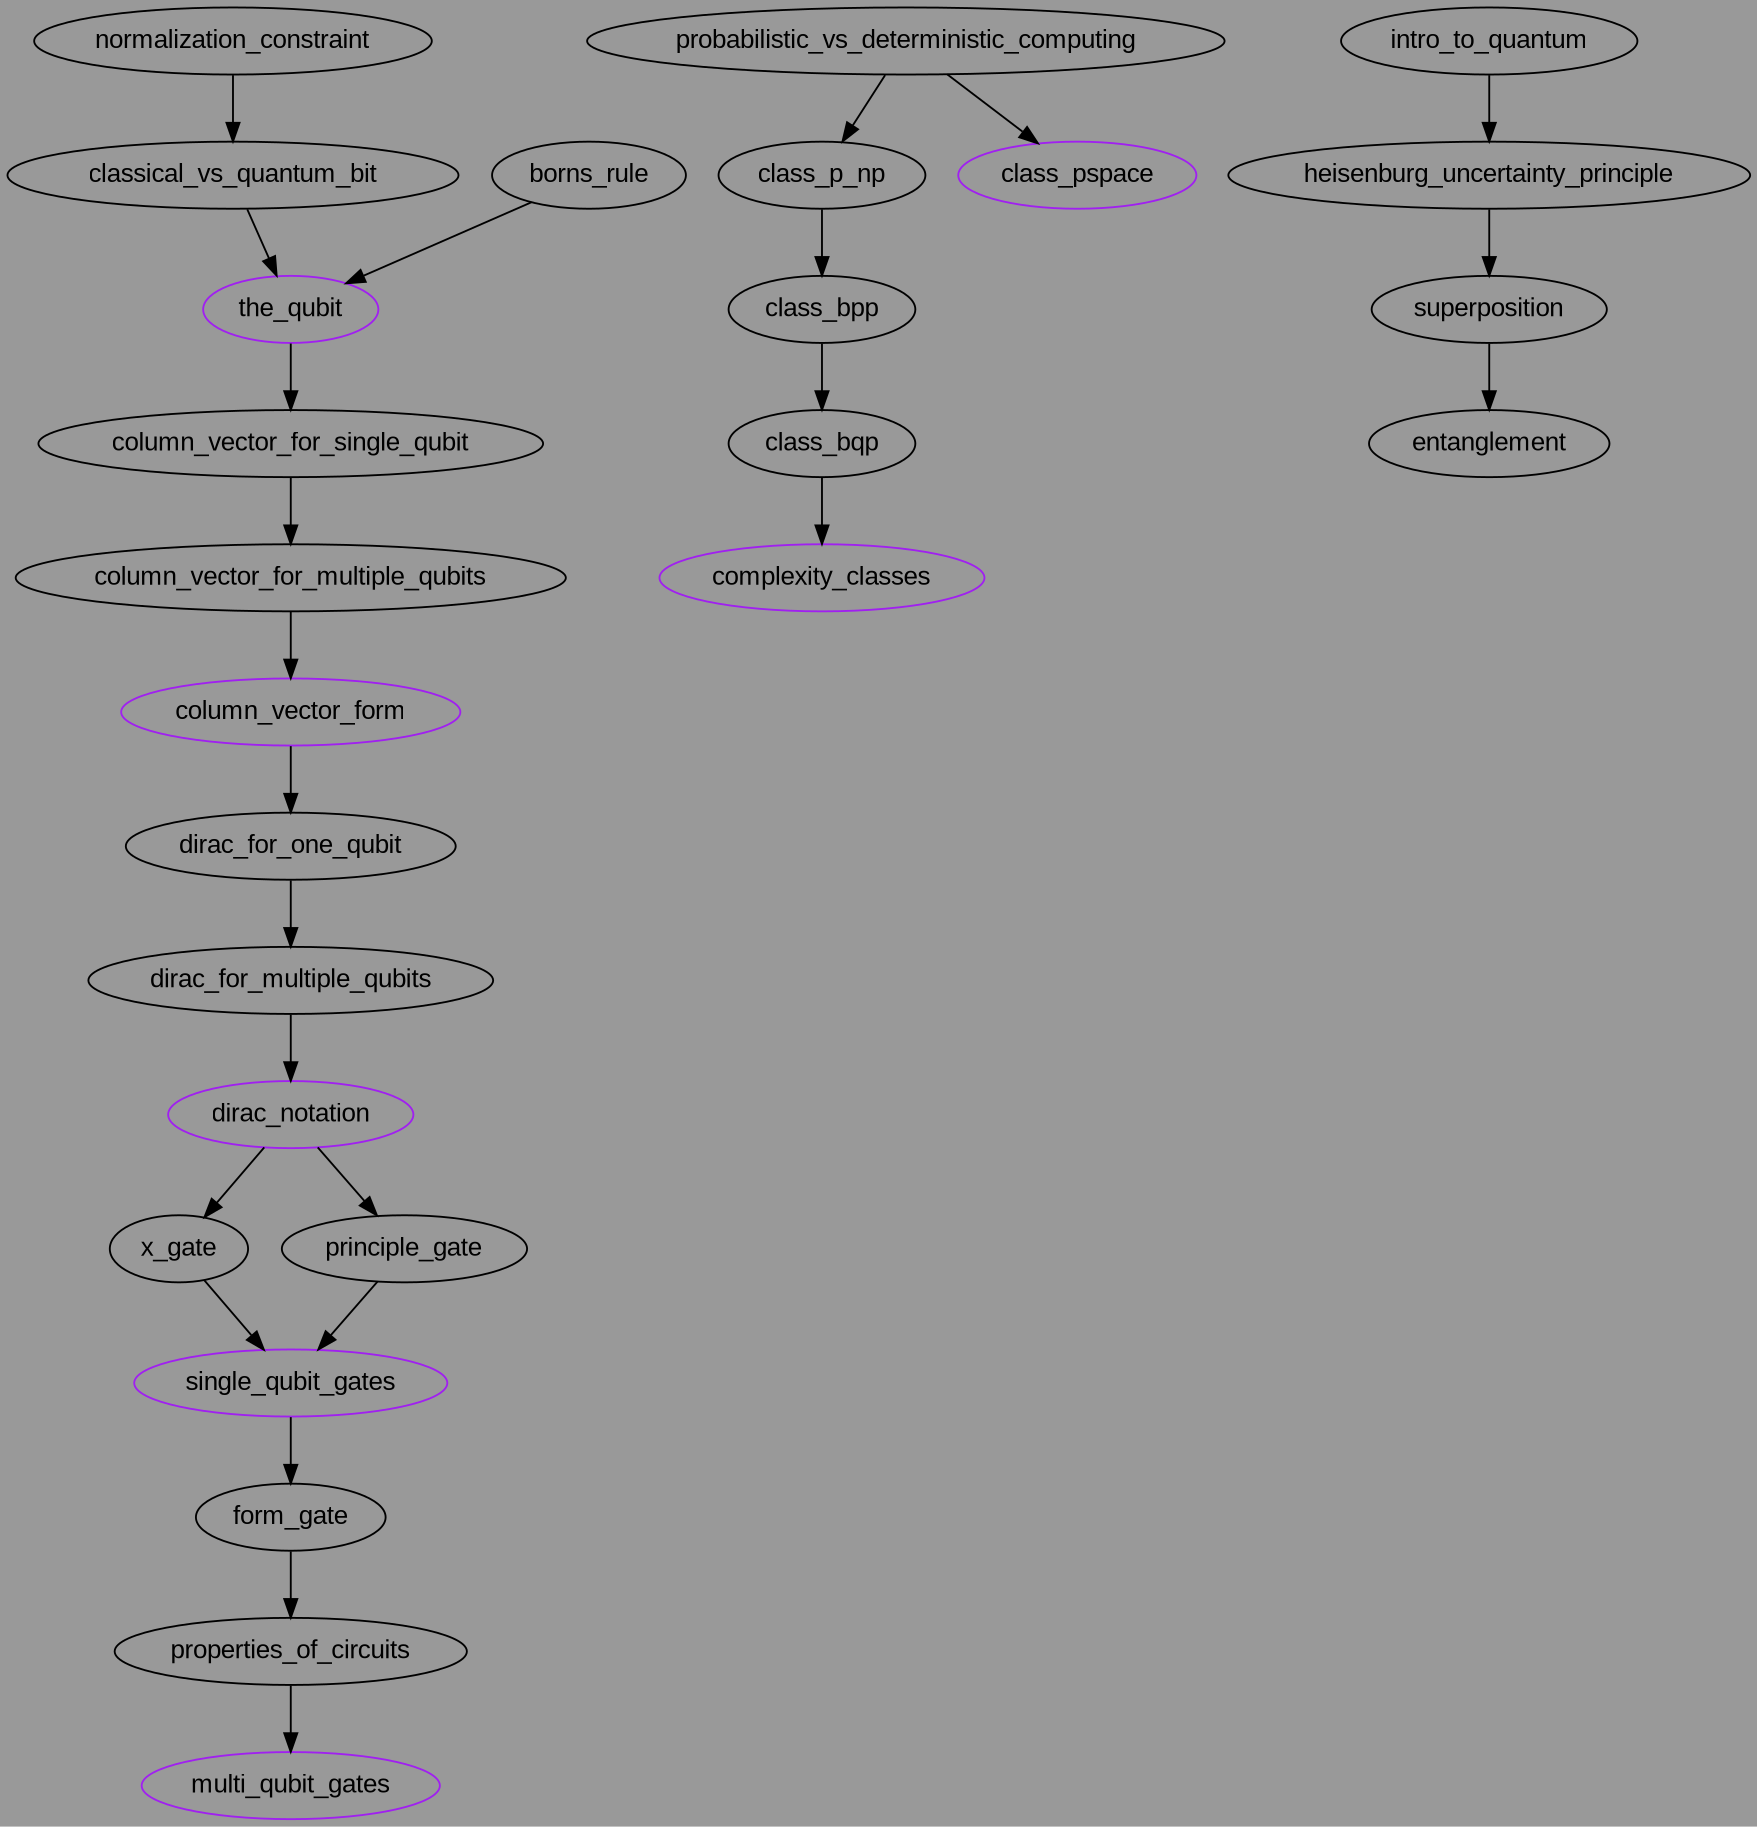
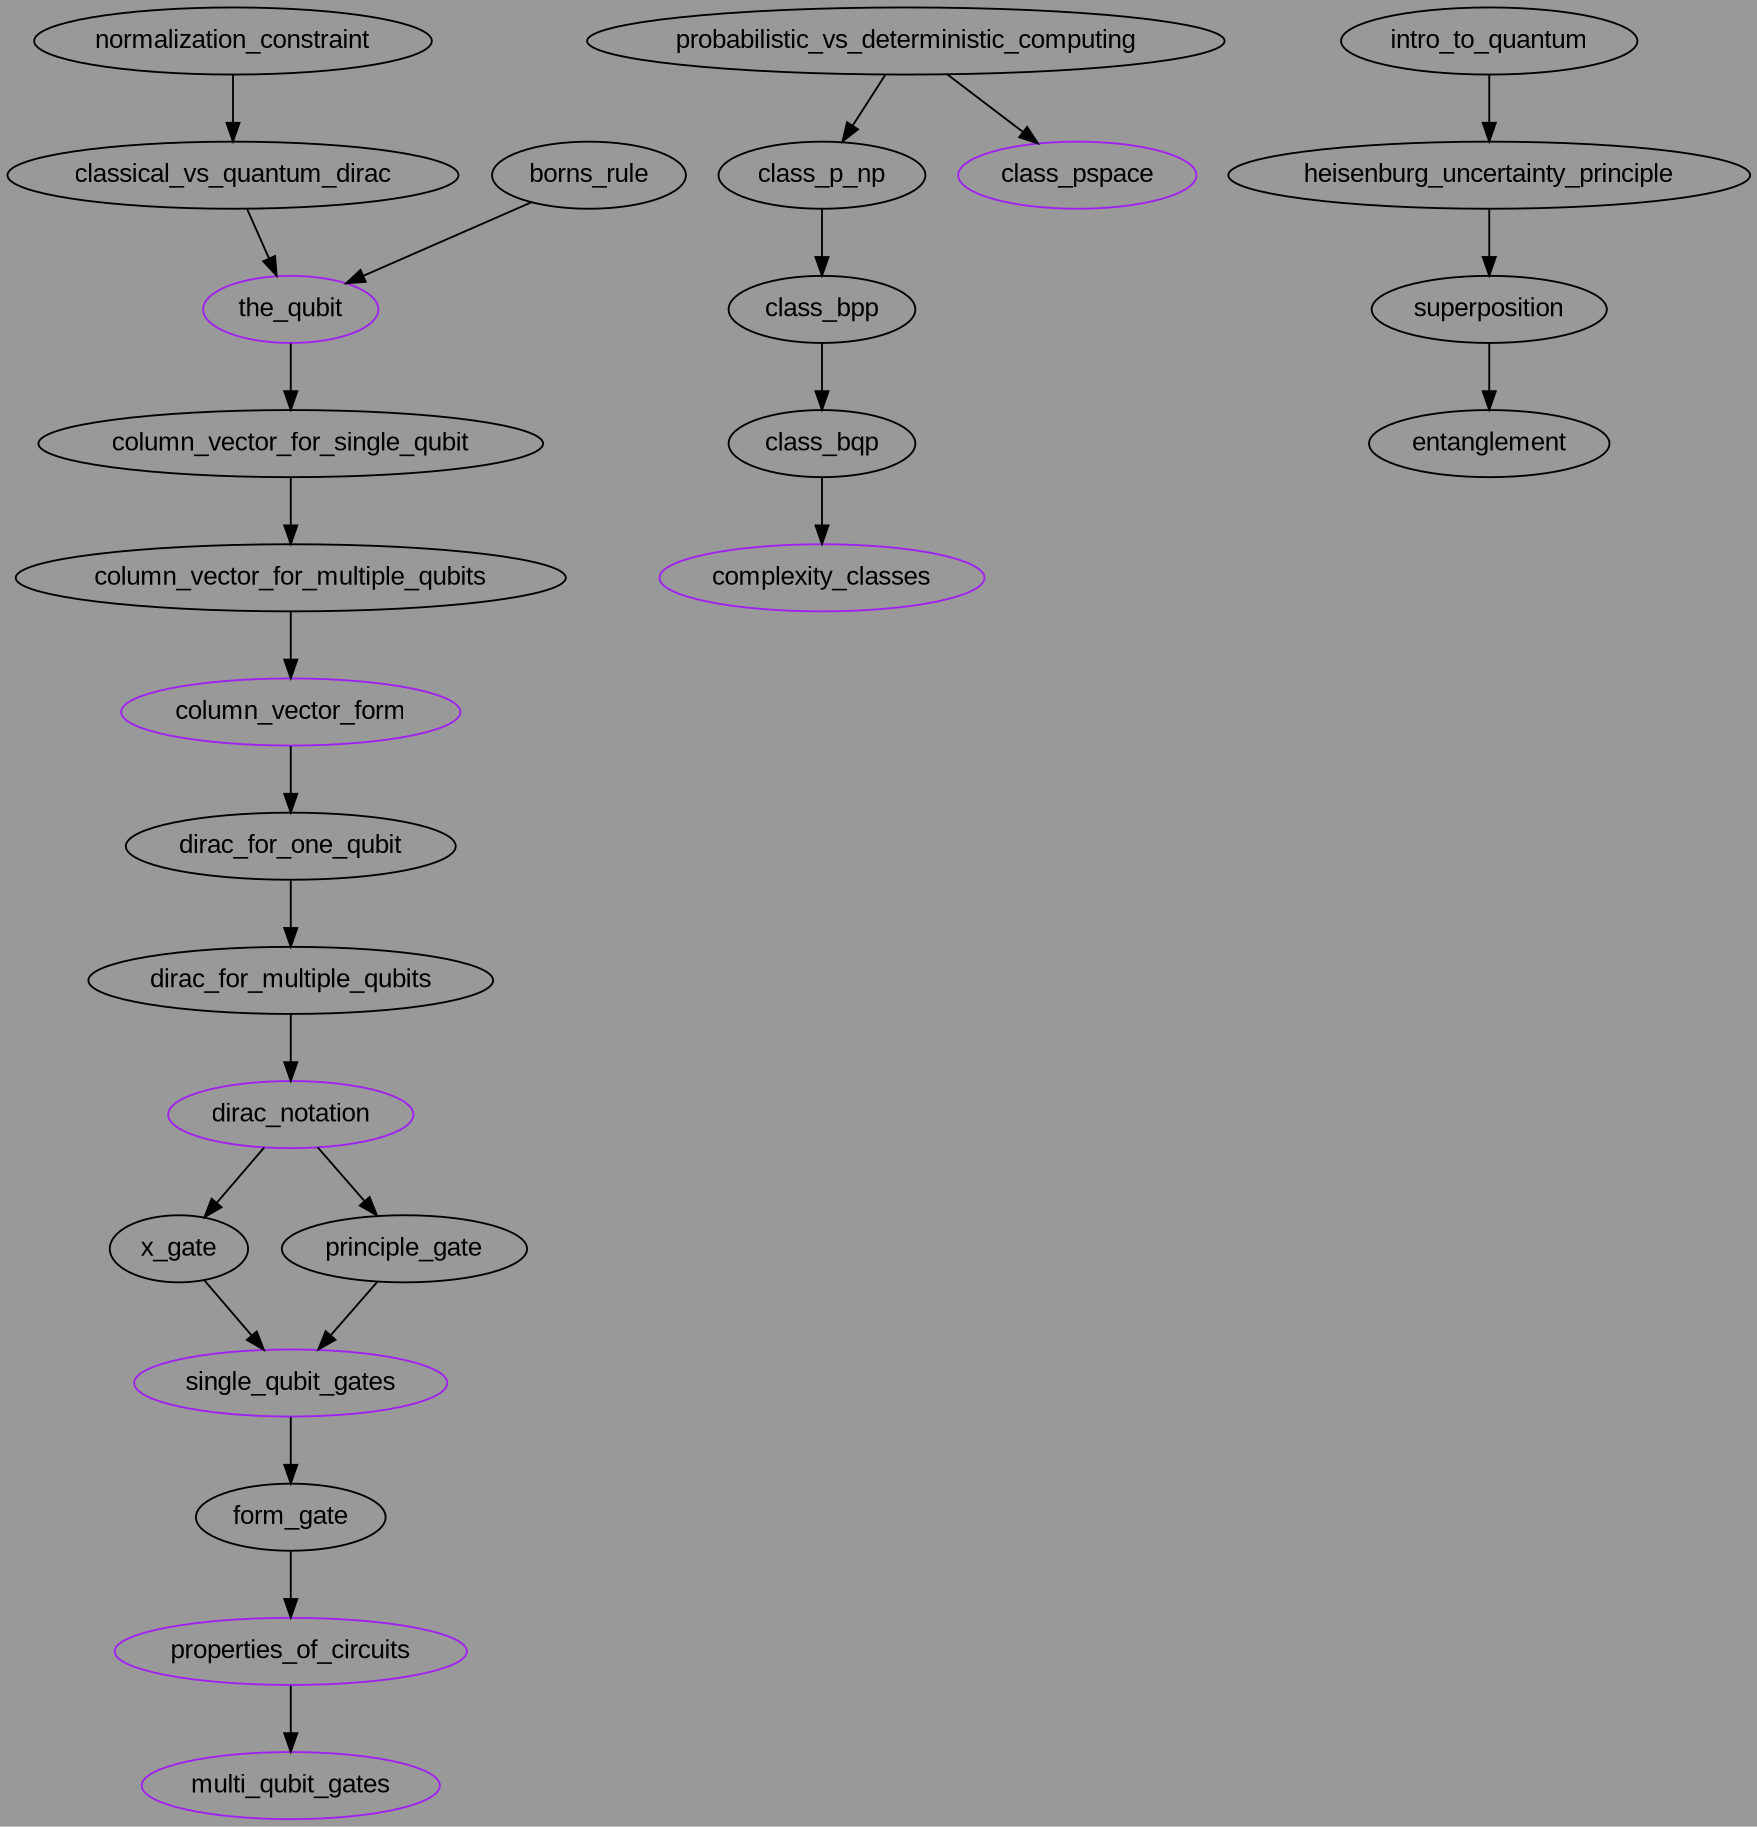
(233, 175) -> (233, 175)
(291, 1651) -> (291, 1651)
